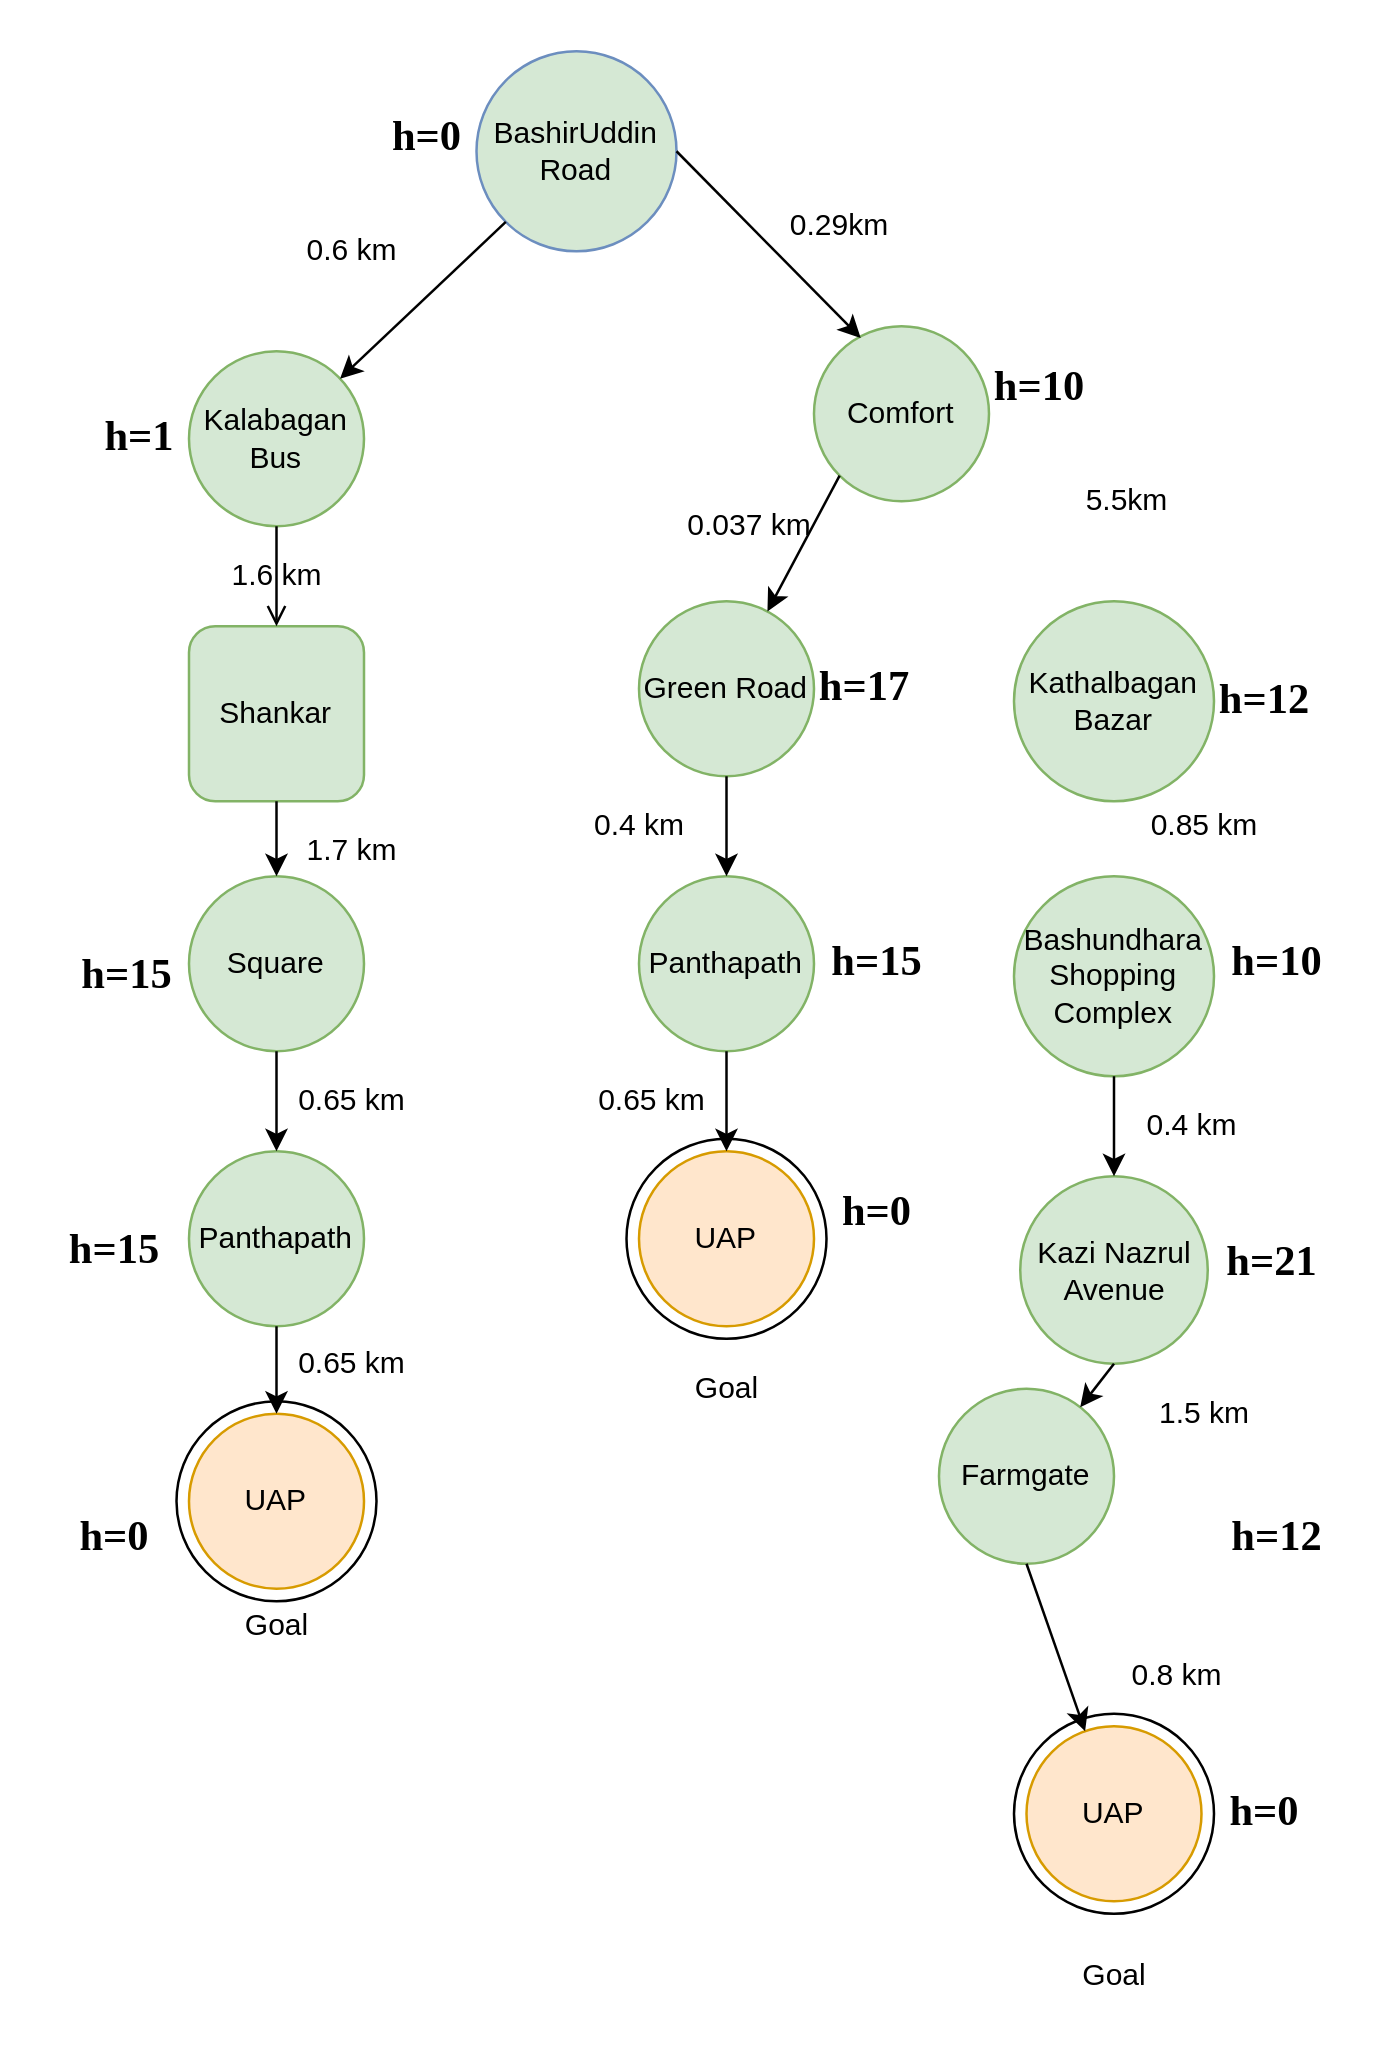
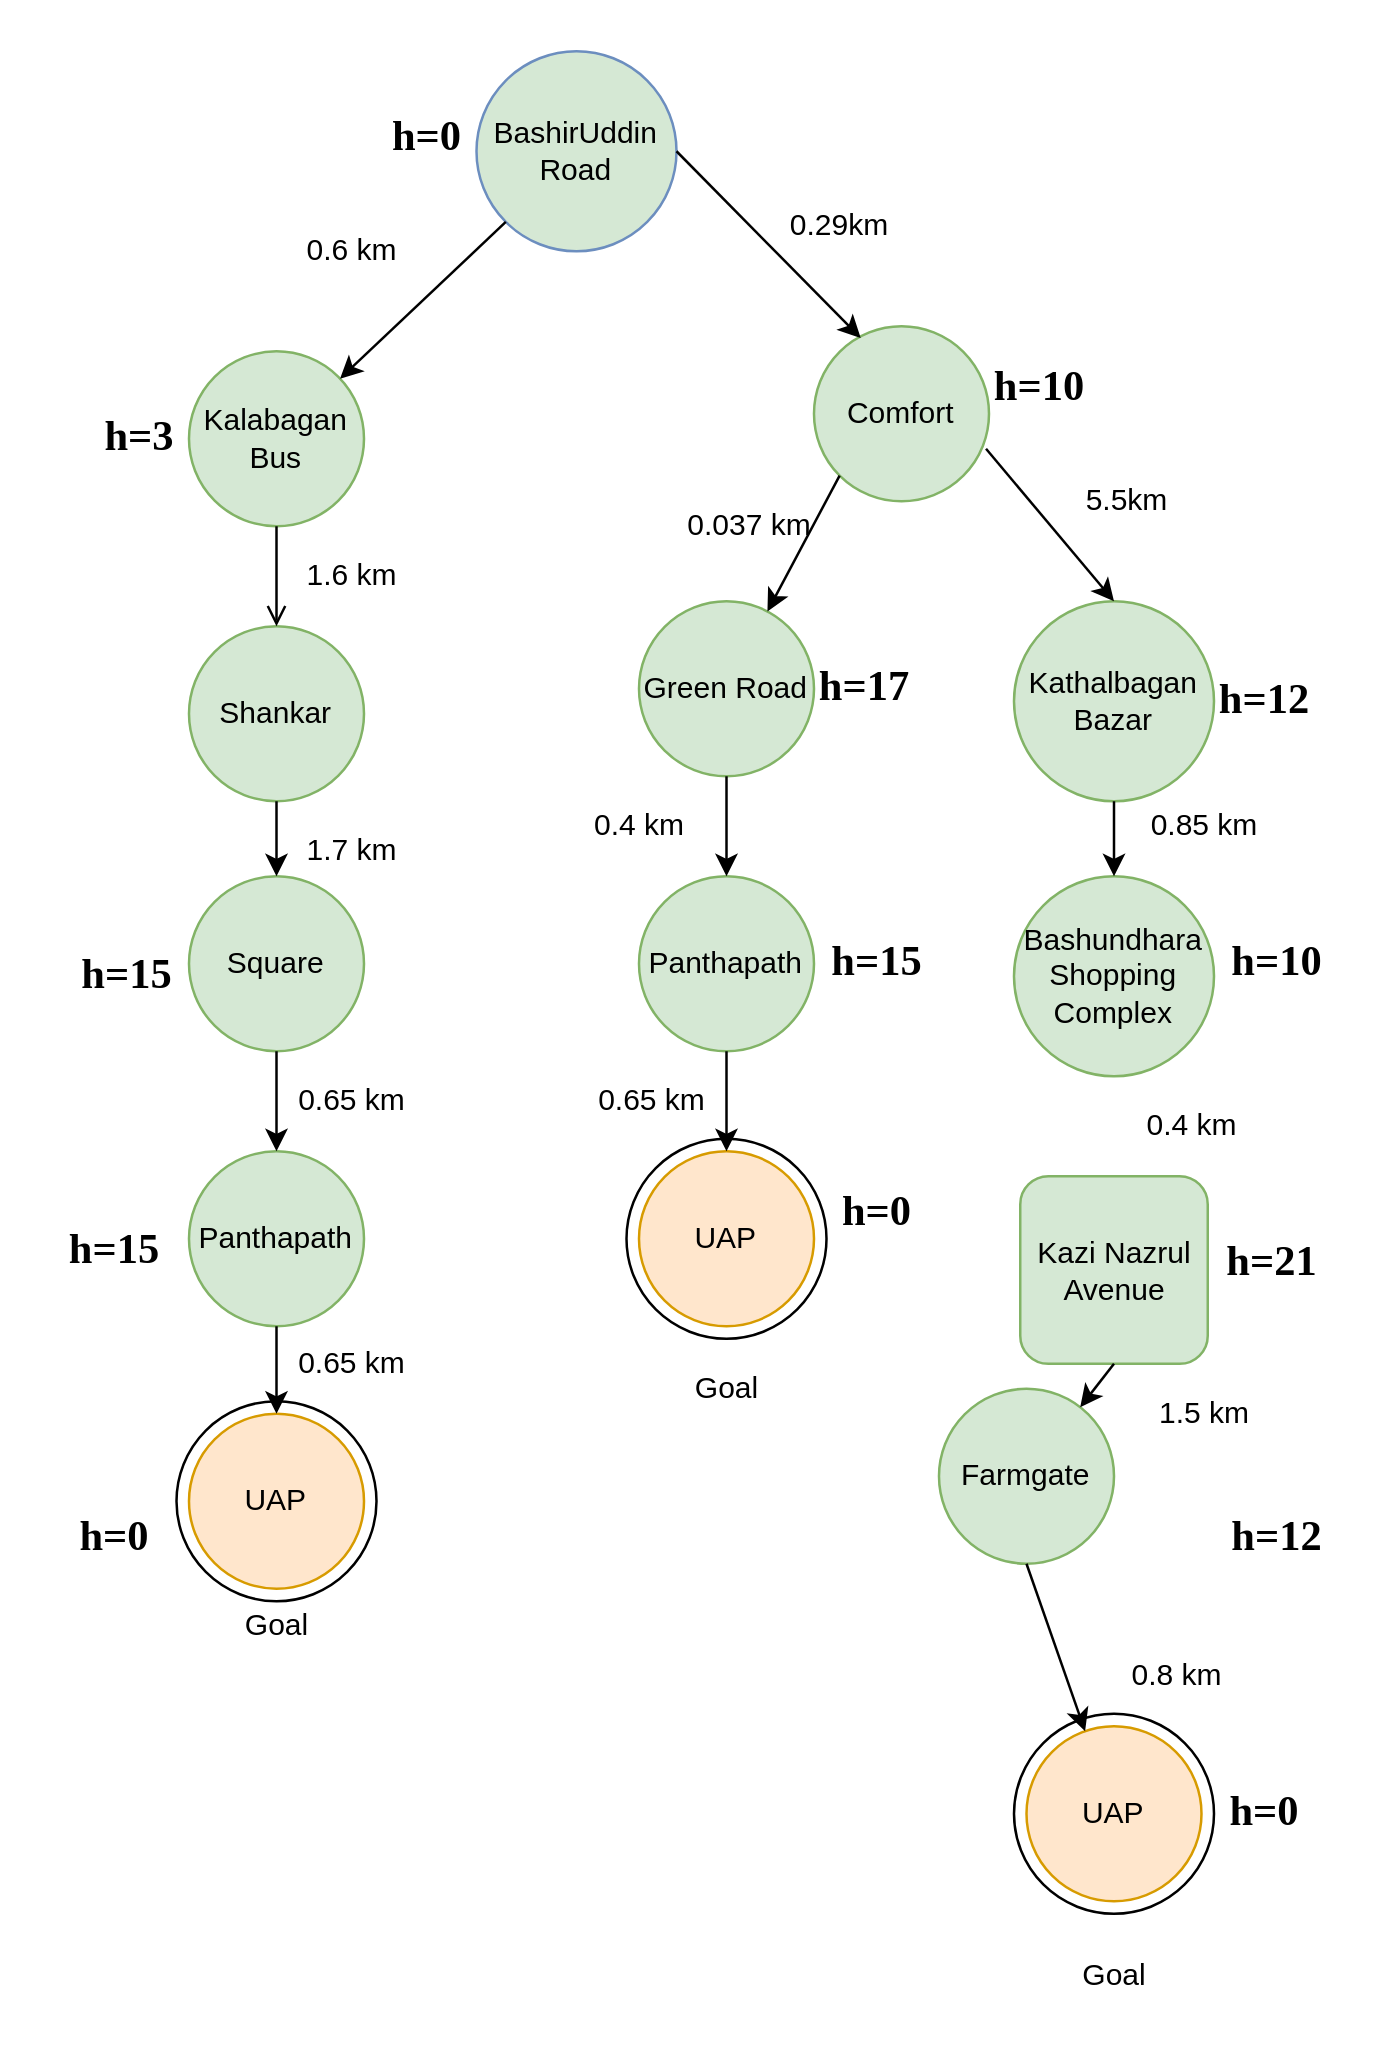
(140, 439) -> (140, 439)
none -> (1044, 519)
(276, 576) -> (351, 576)
(276, 714) -> (276, 714)
none -> (1114, 830)
(1114, 1118) -> none
(1114, 1270) -> (1114, 1270)
